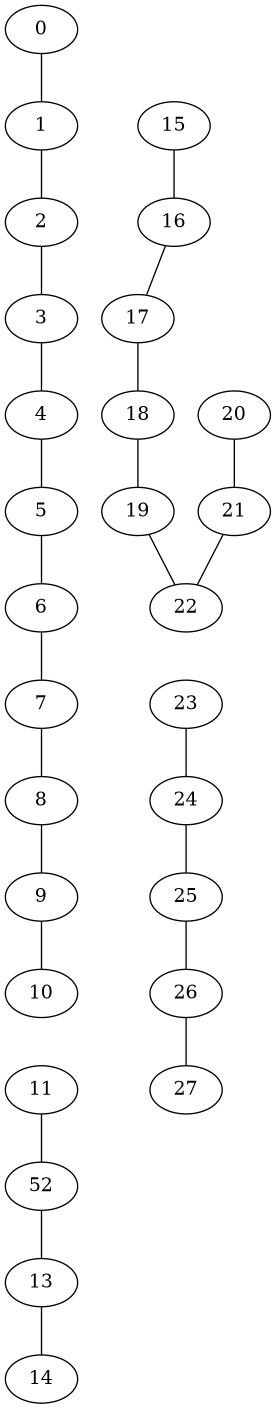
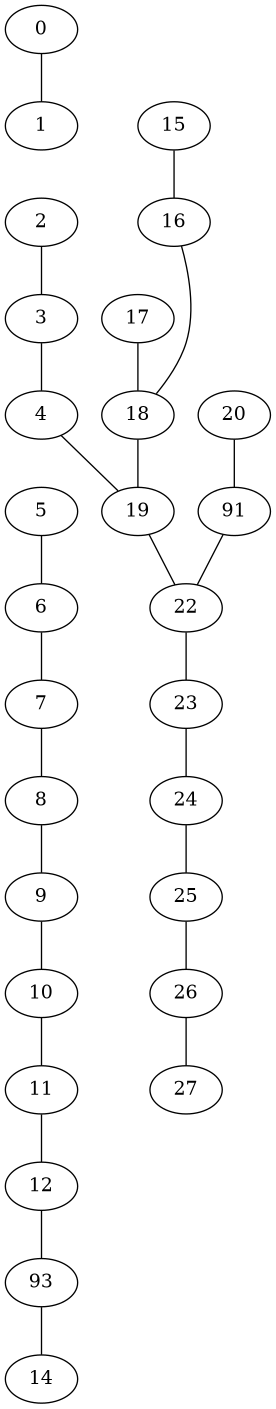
(42, 174) -> none
(156, 270) -> (190, 324)
(42, 463) -> (90, 463)
(234, 511) -> (234, 511)
none -> (186, 656)
none -> (42, 1042)
(42, 1186) -> (42, 1186)
(42, 1283) -> (42, 1283)
